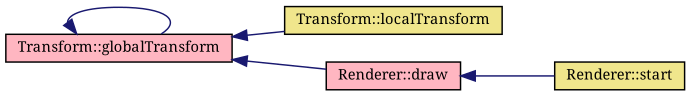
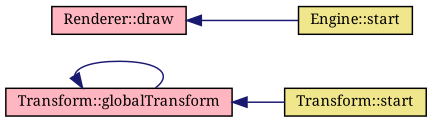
(393, 20) -> (355, 102)
(287, 65) -> none
(620, 76) -> (355, 20)
